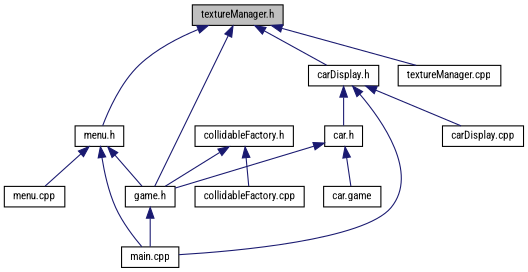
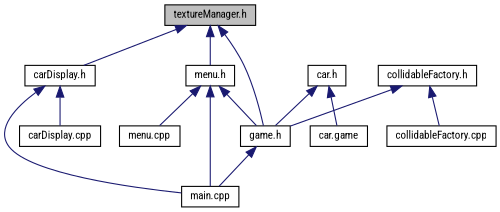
(450, 76) -> none
(344, 112) -> none
